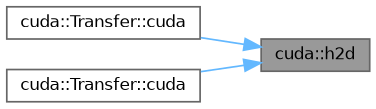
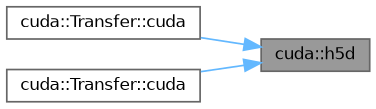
(315, 55) -> (315, 55)
